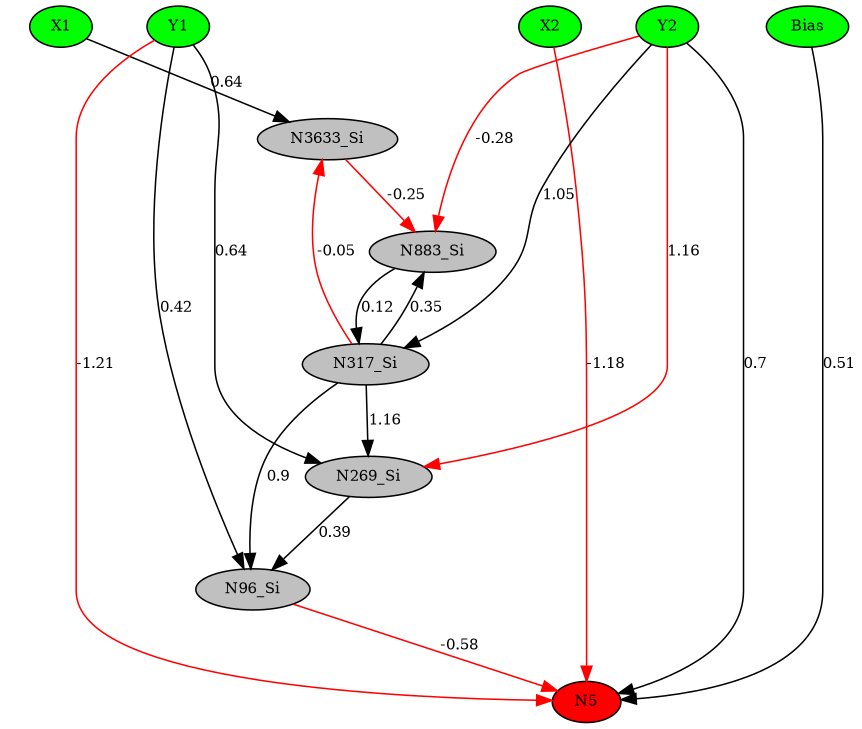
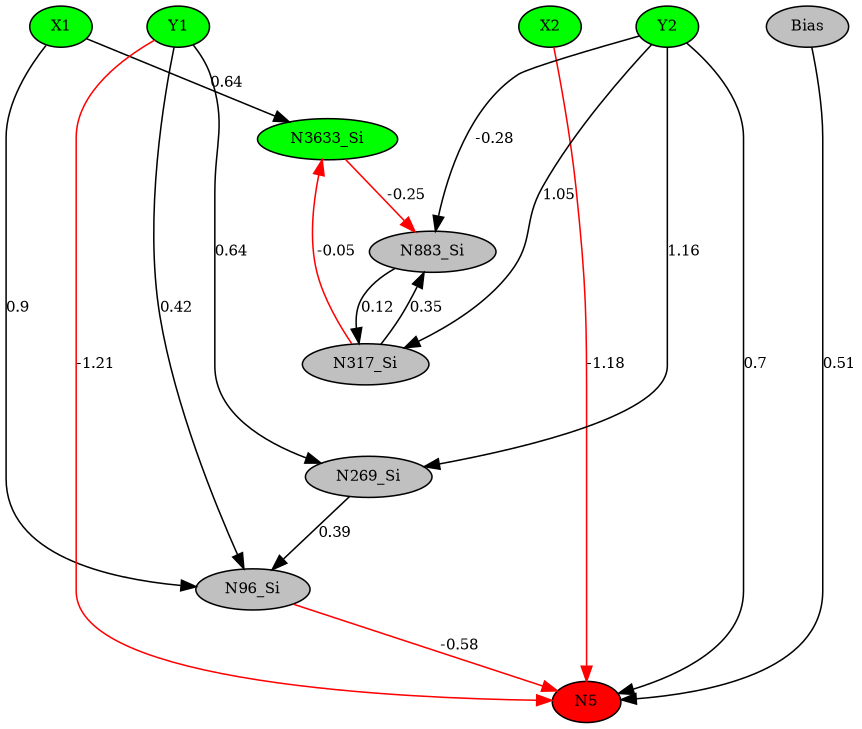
(808, 27) -> (808, 27)
(503, 87) -> (503, 87)
(328, 139) -> (328, 139)
(667, 335) -> (667, 335)
(367, 413) -> none
(268, 455) -> (6, 369)
